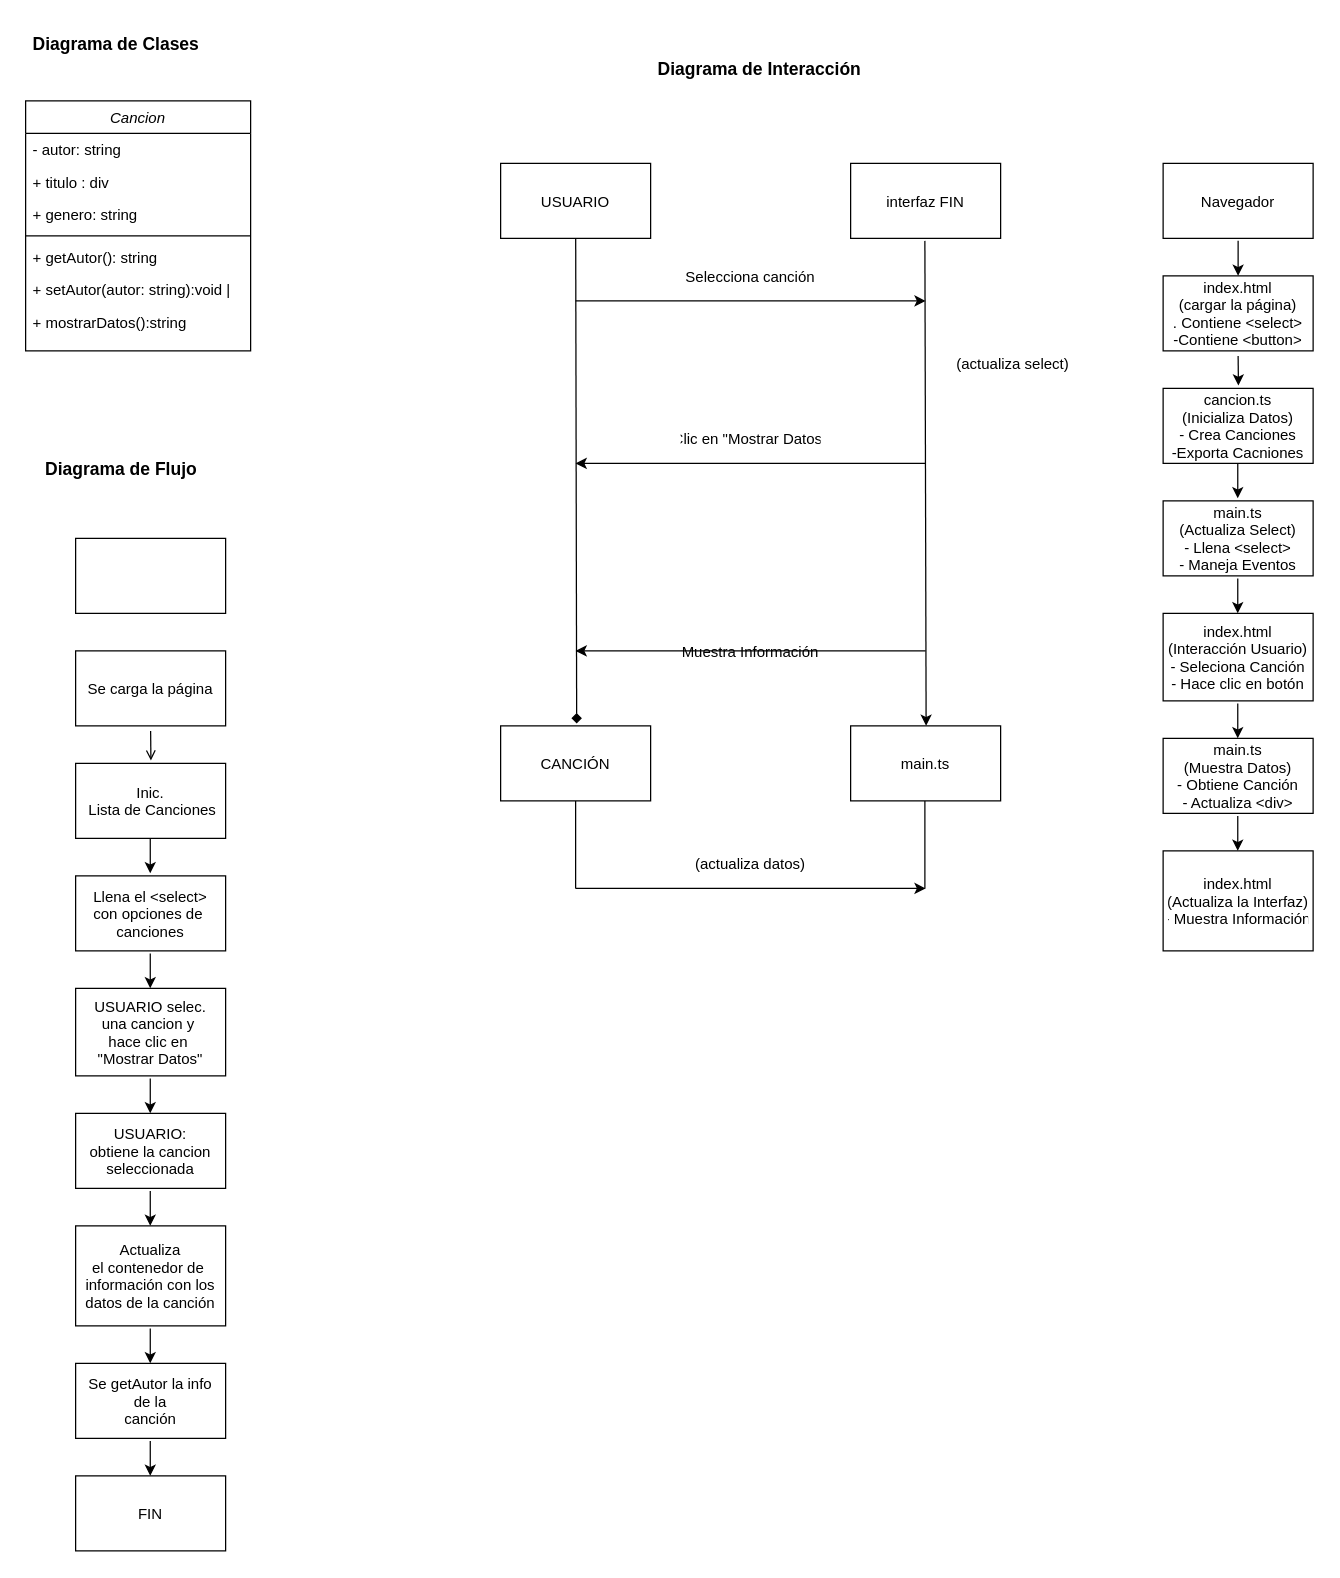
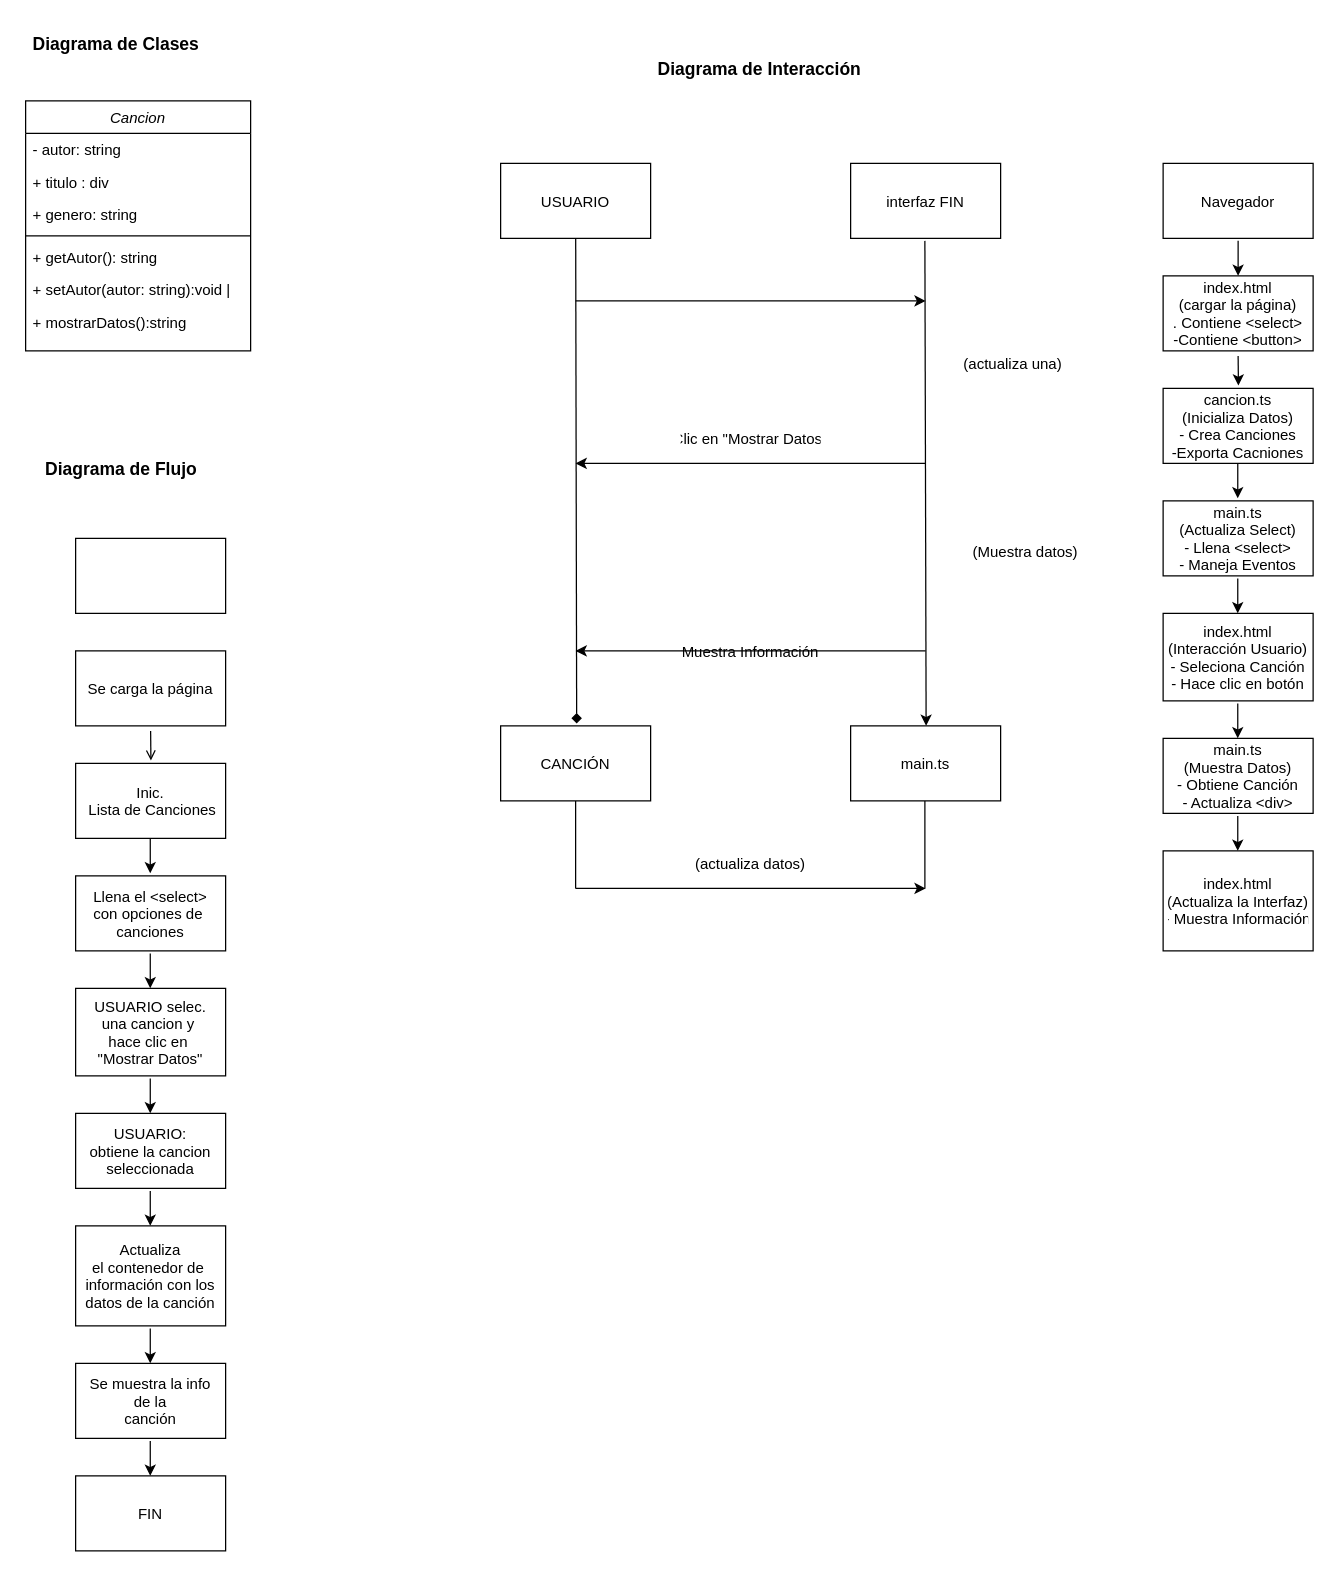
(751, 276) -> none
(1013, 364) -> (1013, 364)
none -> (1026, 551)
(150, 1384) -> (150, 1384)
